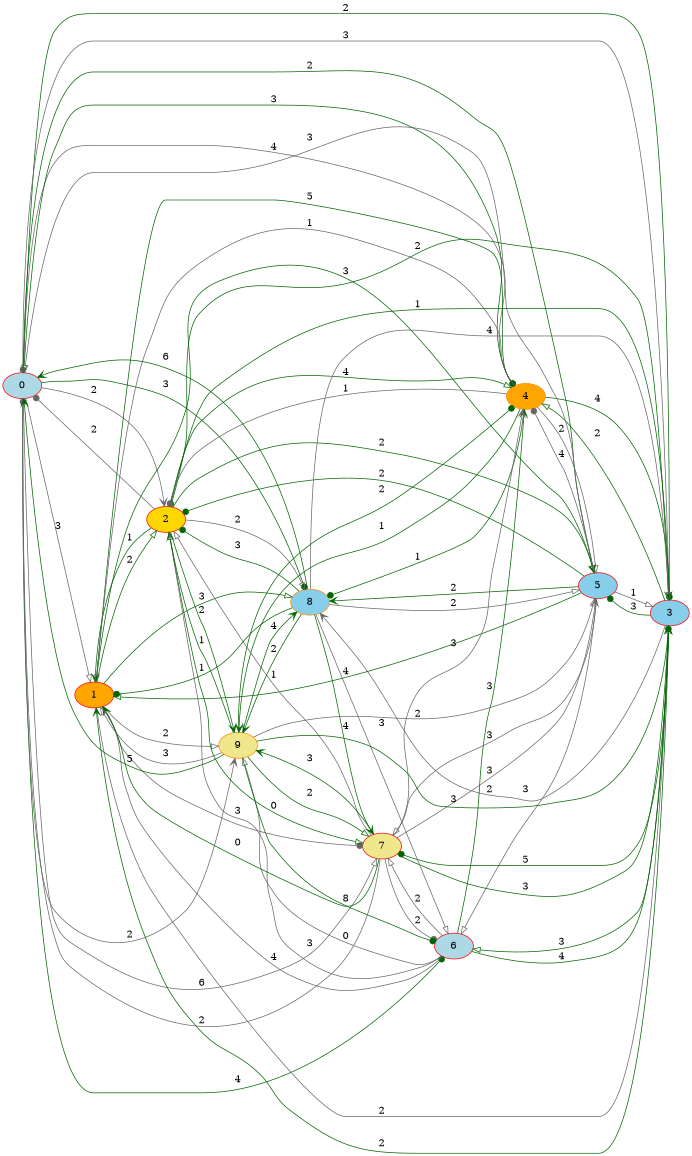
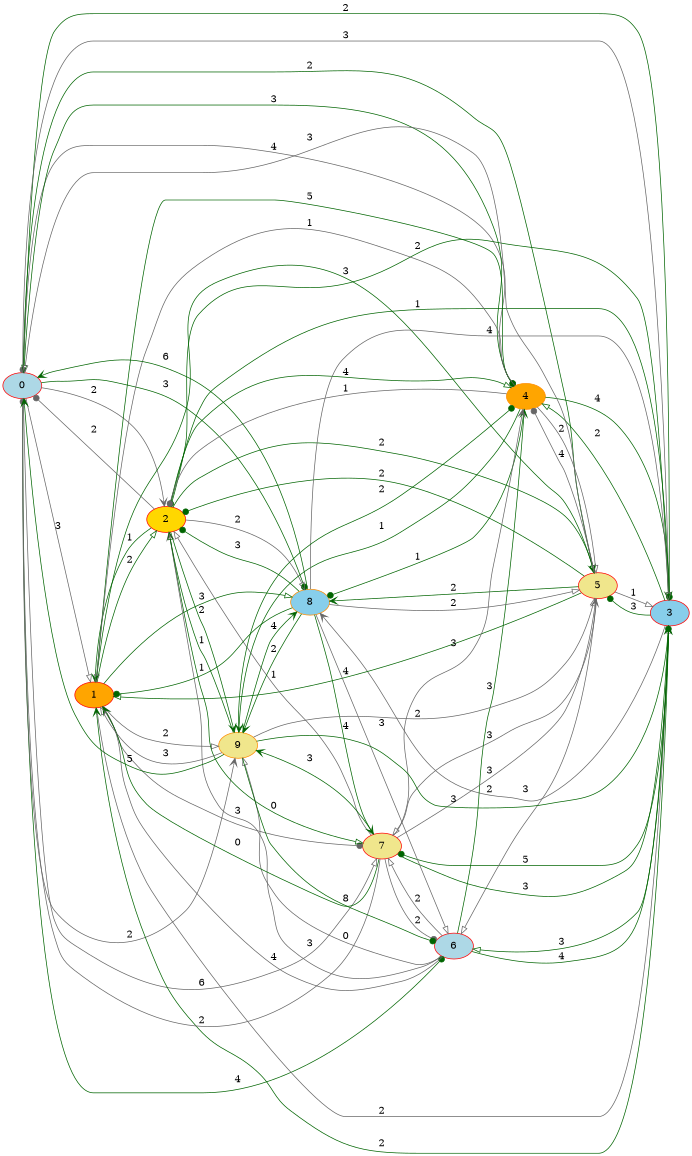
(598, 586) -> (598, 586)
(299, 804) -> none
